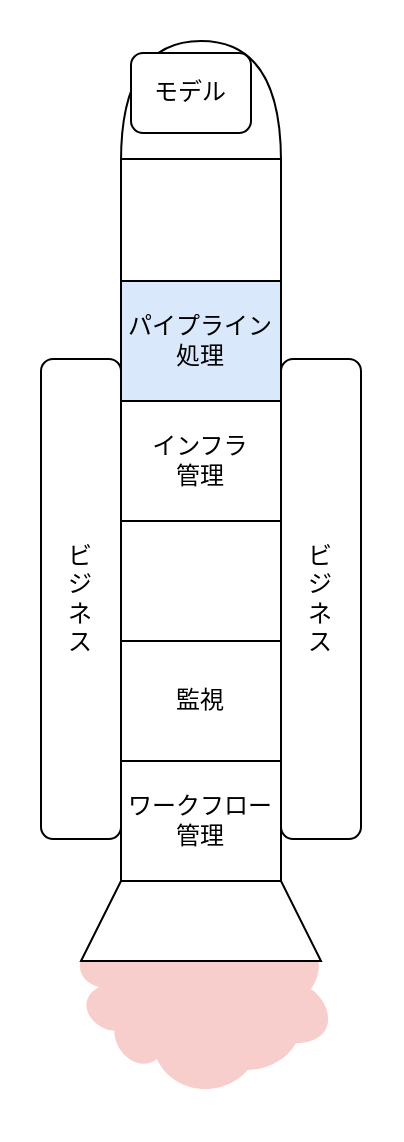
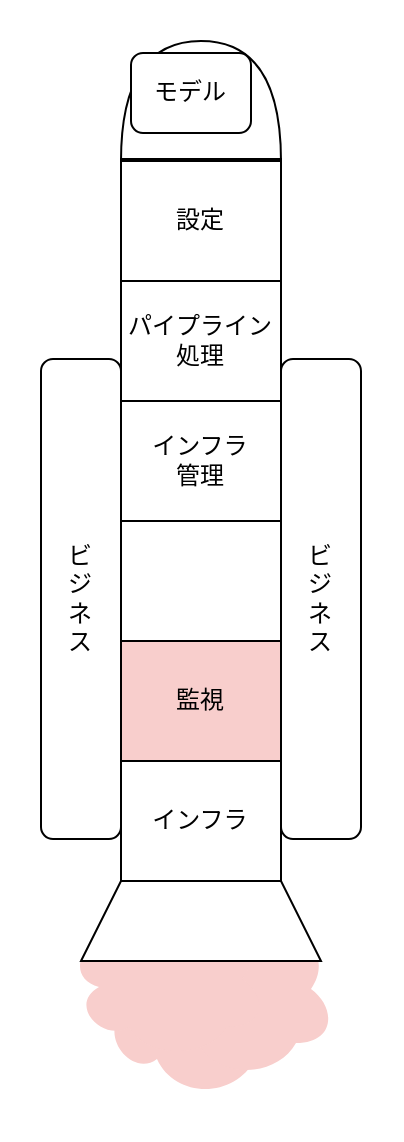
none -> (201, 221)
(201, 341) -> (201, 341)
(201, 701) -> (201, 701)
(201, 821) -> (201, 821)
